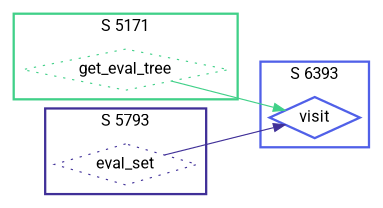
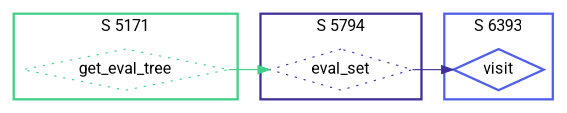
(215, 92) -> (245, 70)
(126, 122) -> (341, 27)
